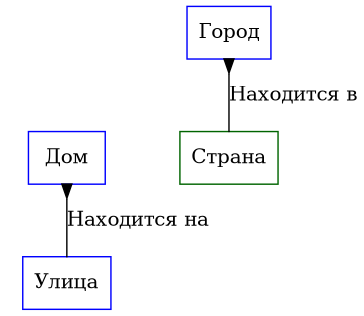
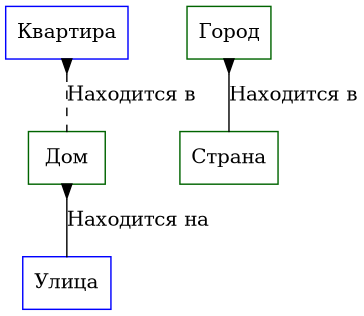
none -> (67, 33)
(229, 33) -> (229, 33)
(67, 158) -> (67, 158)
